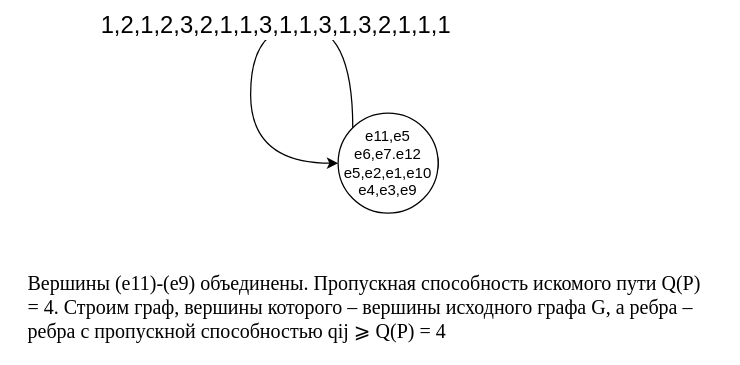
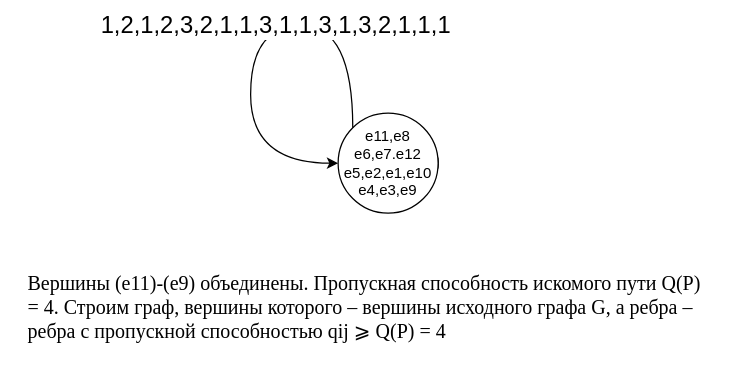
(388, 163) -> (388, 163)
